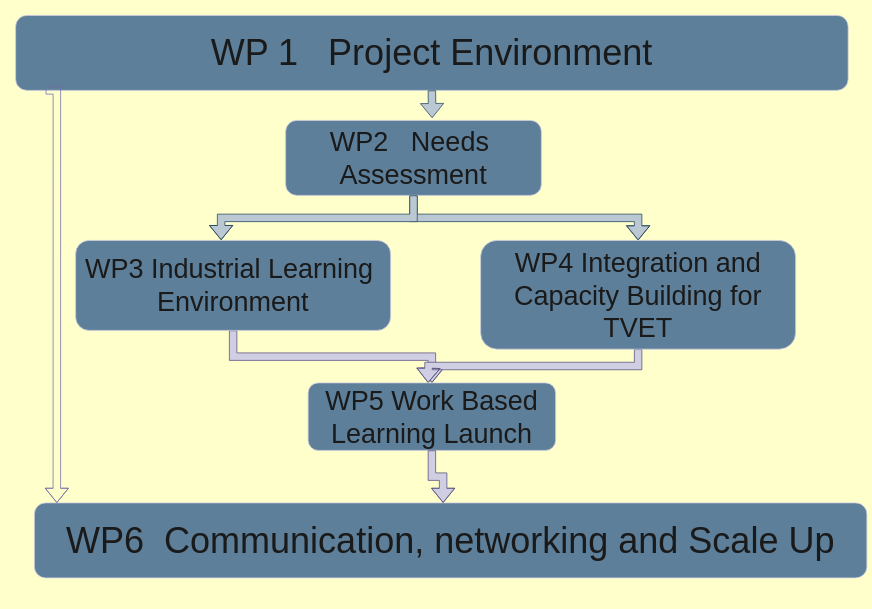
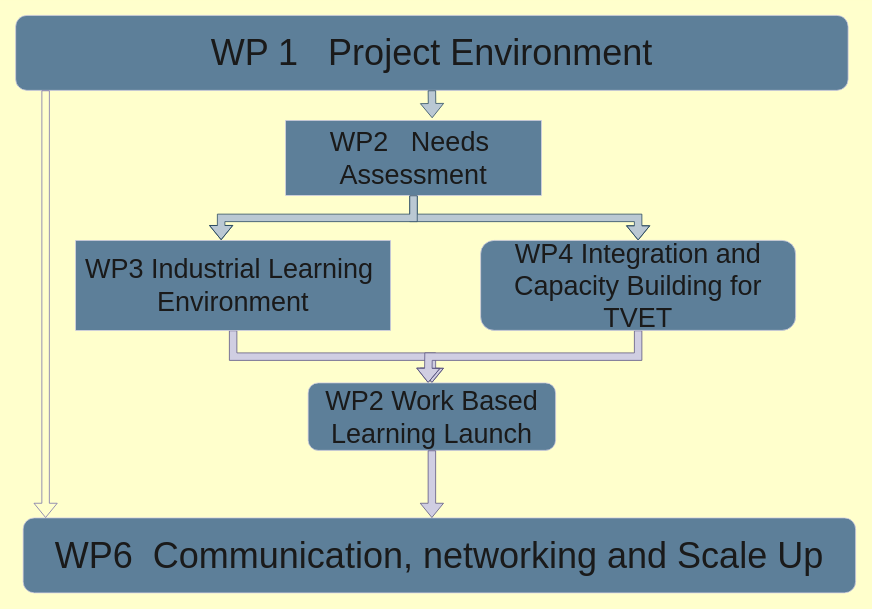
(413, 158) -> (413, 158)
(233, 285) -> (233, 285)
(638, 295) -> (638, 285)
(432, 417) -> (432, 417)
(450, 540) -> (439, 555)
